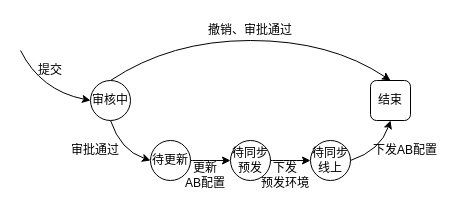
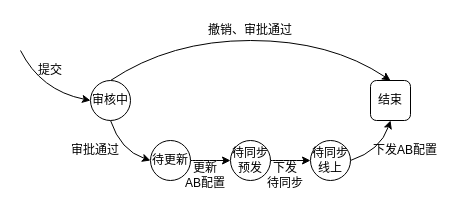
(286, 176) -> (286, 176)
